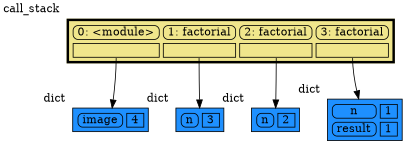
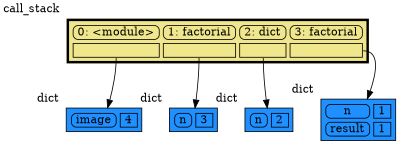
(276, 32) -> (263, 32)
